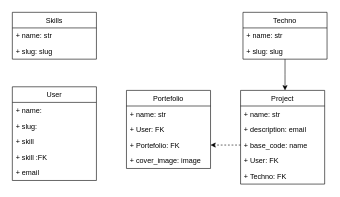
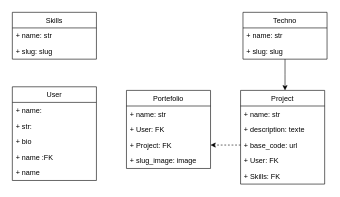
(27, 126) -> (26, 126)
(277, 130) -> (279, 130)
(26, 142) -> (24, 142)
(157, 145) -> (153, 145)
(275, 145) -> (272, 145)
(32, 157) -> (33, 157)
(165, 161) -> (162, 161)
(27, 173) -> (27, 173)
(265, 176) -> (262, 176)
